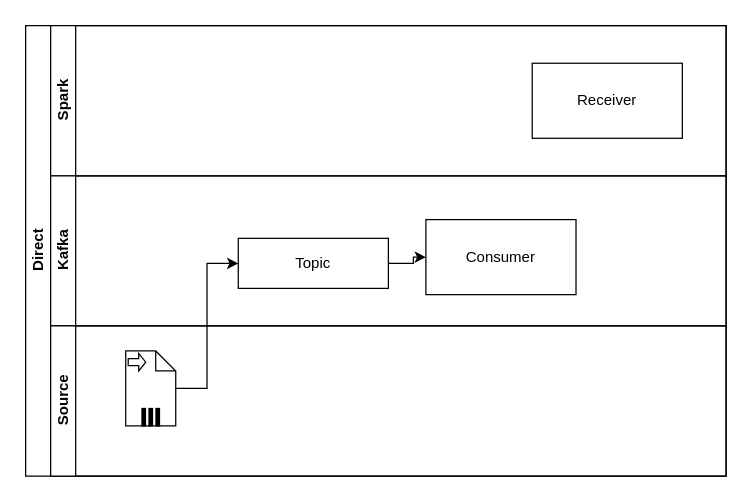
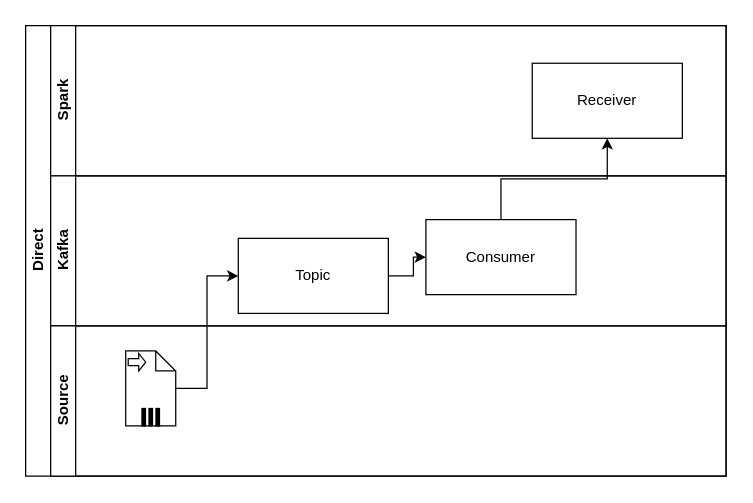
none -> (550, 179)
(313, 263) -> (313, 276)
